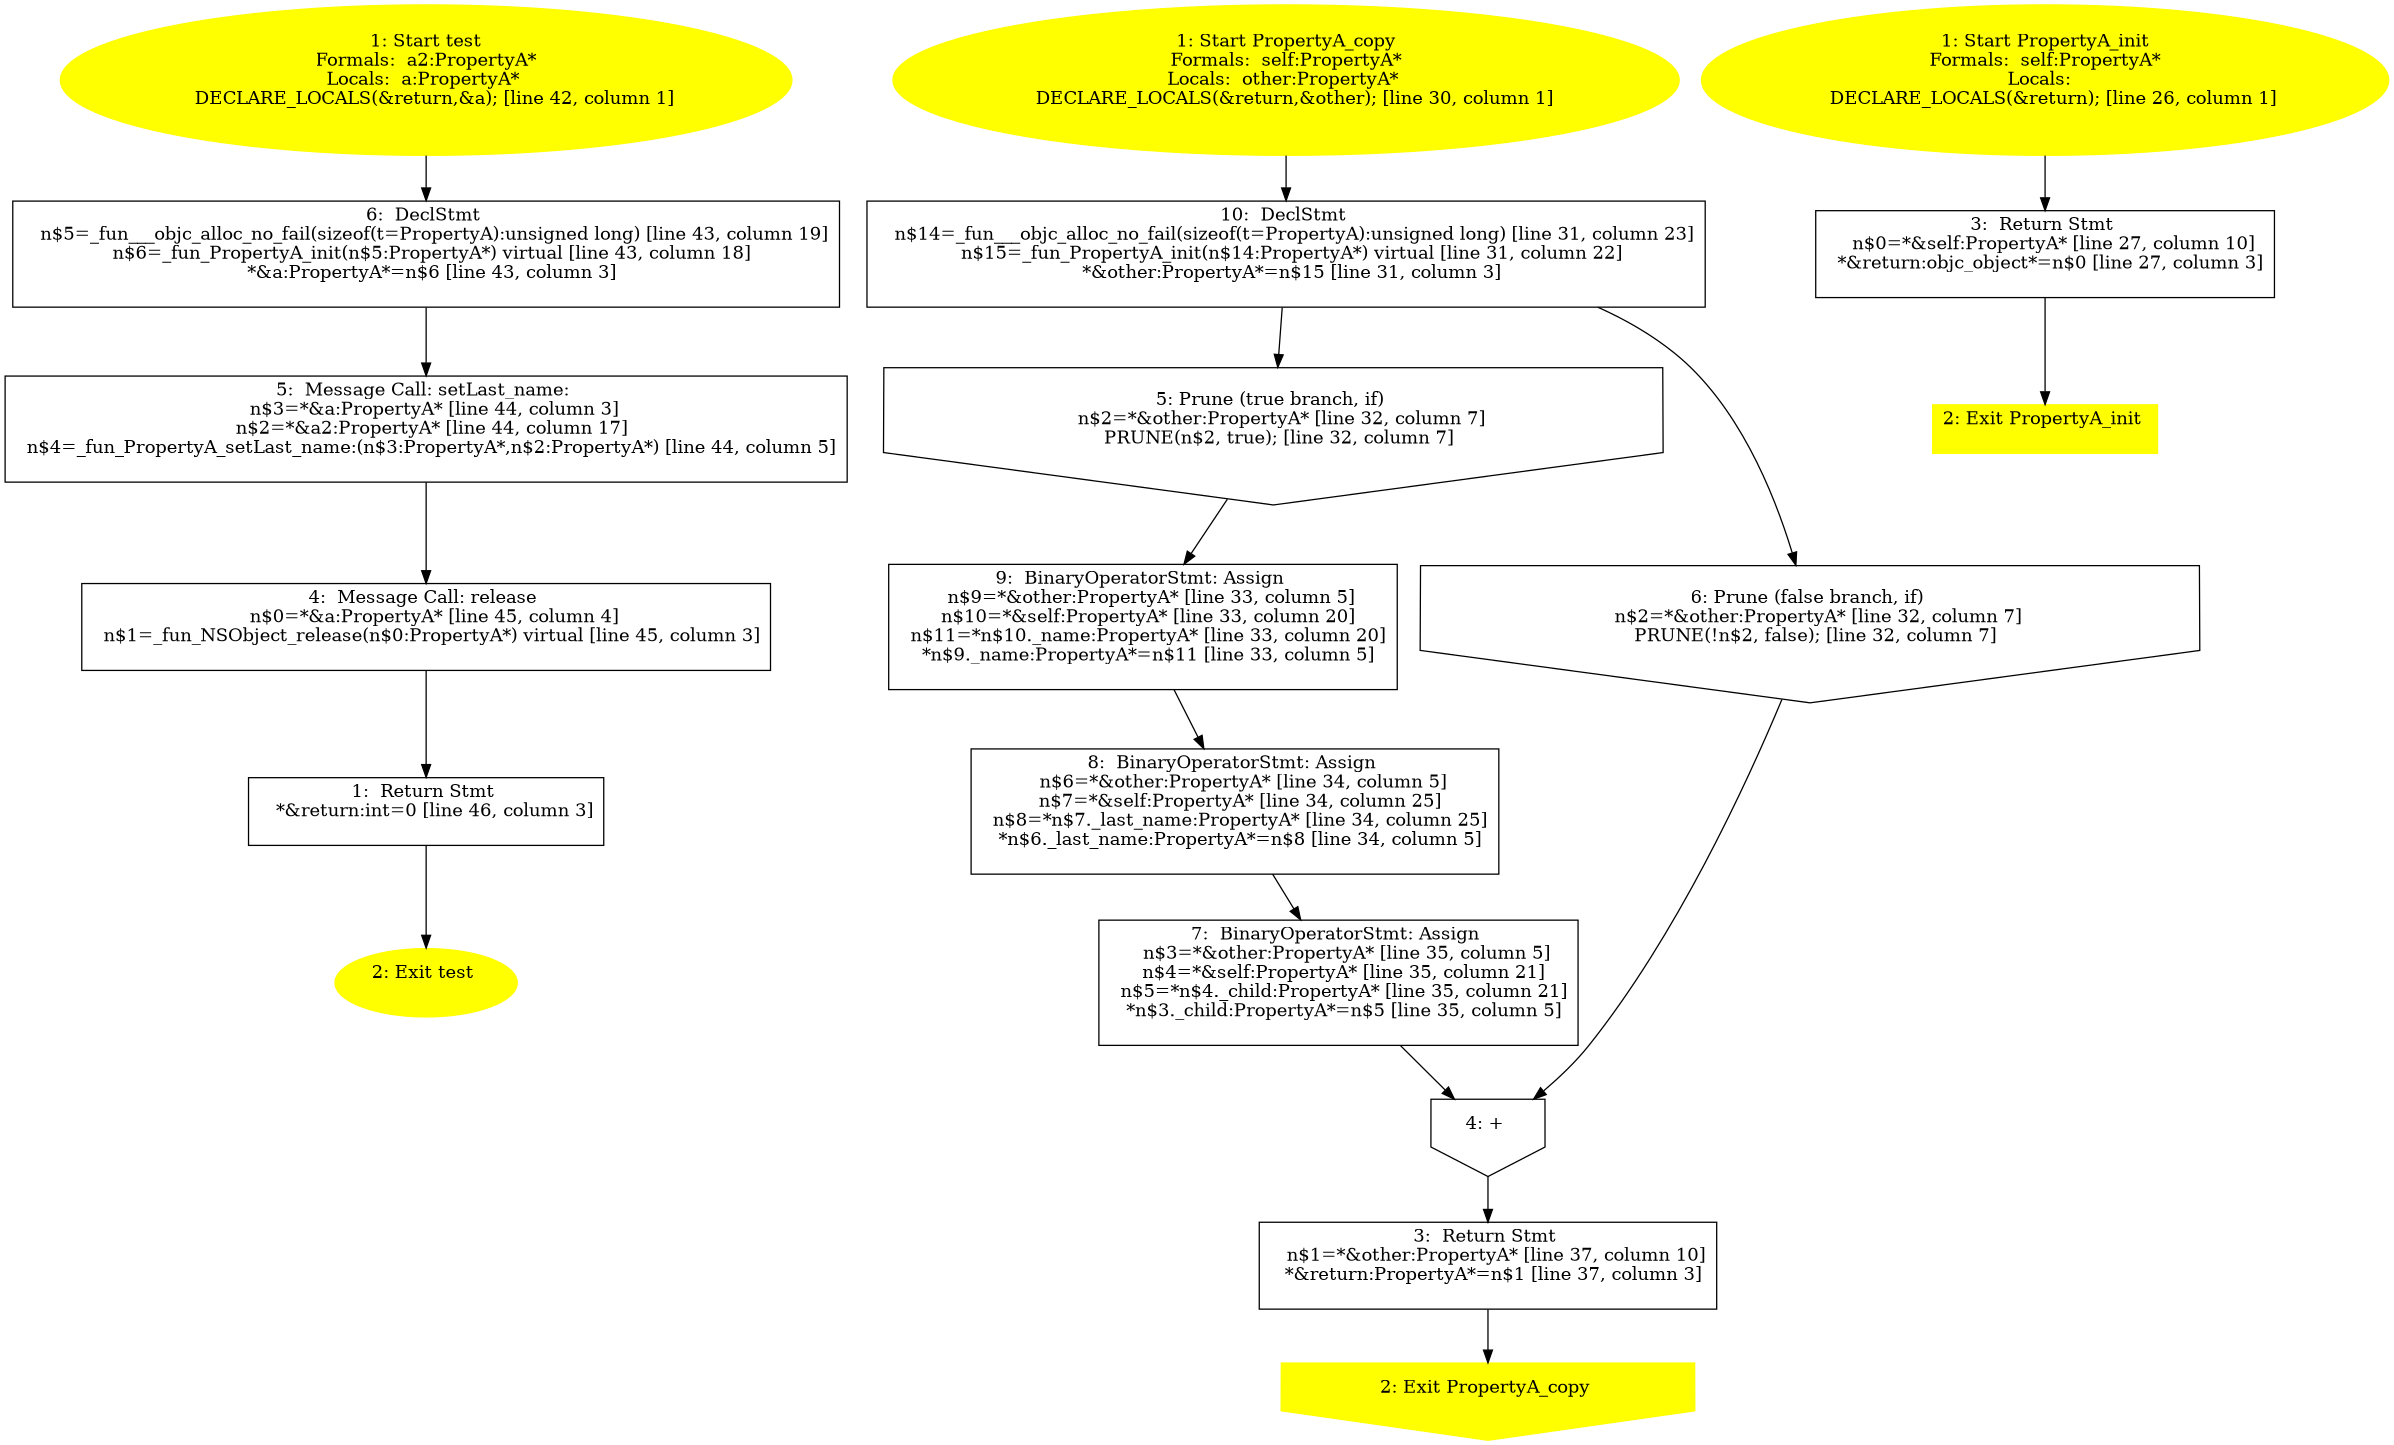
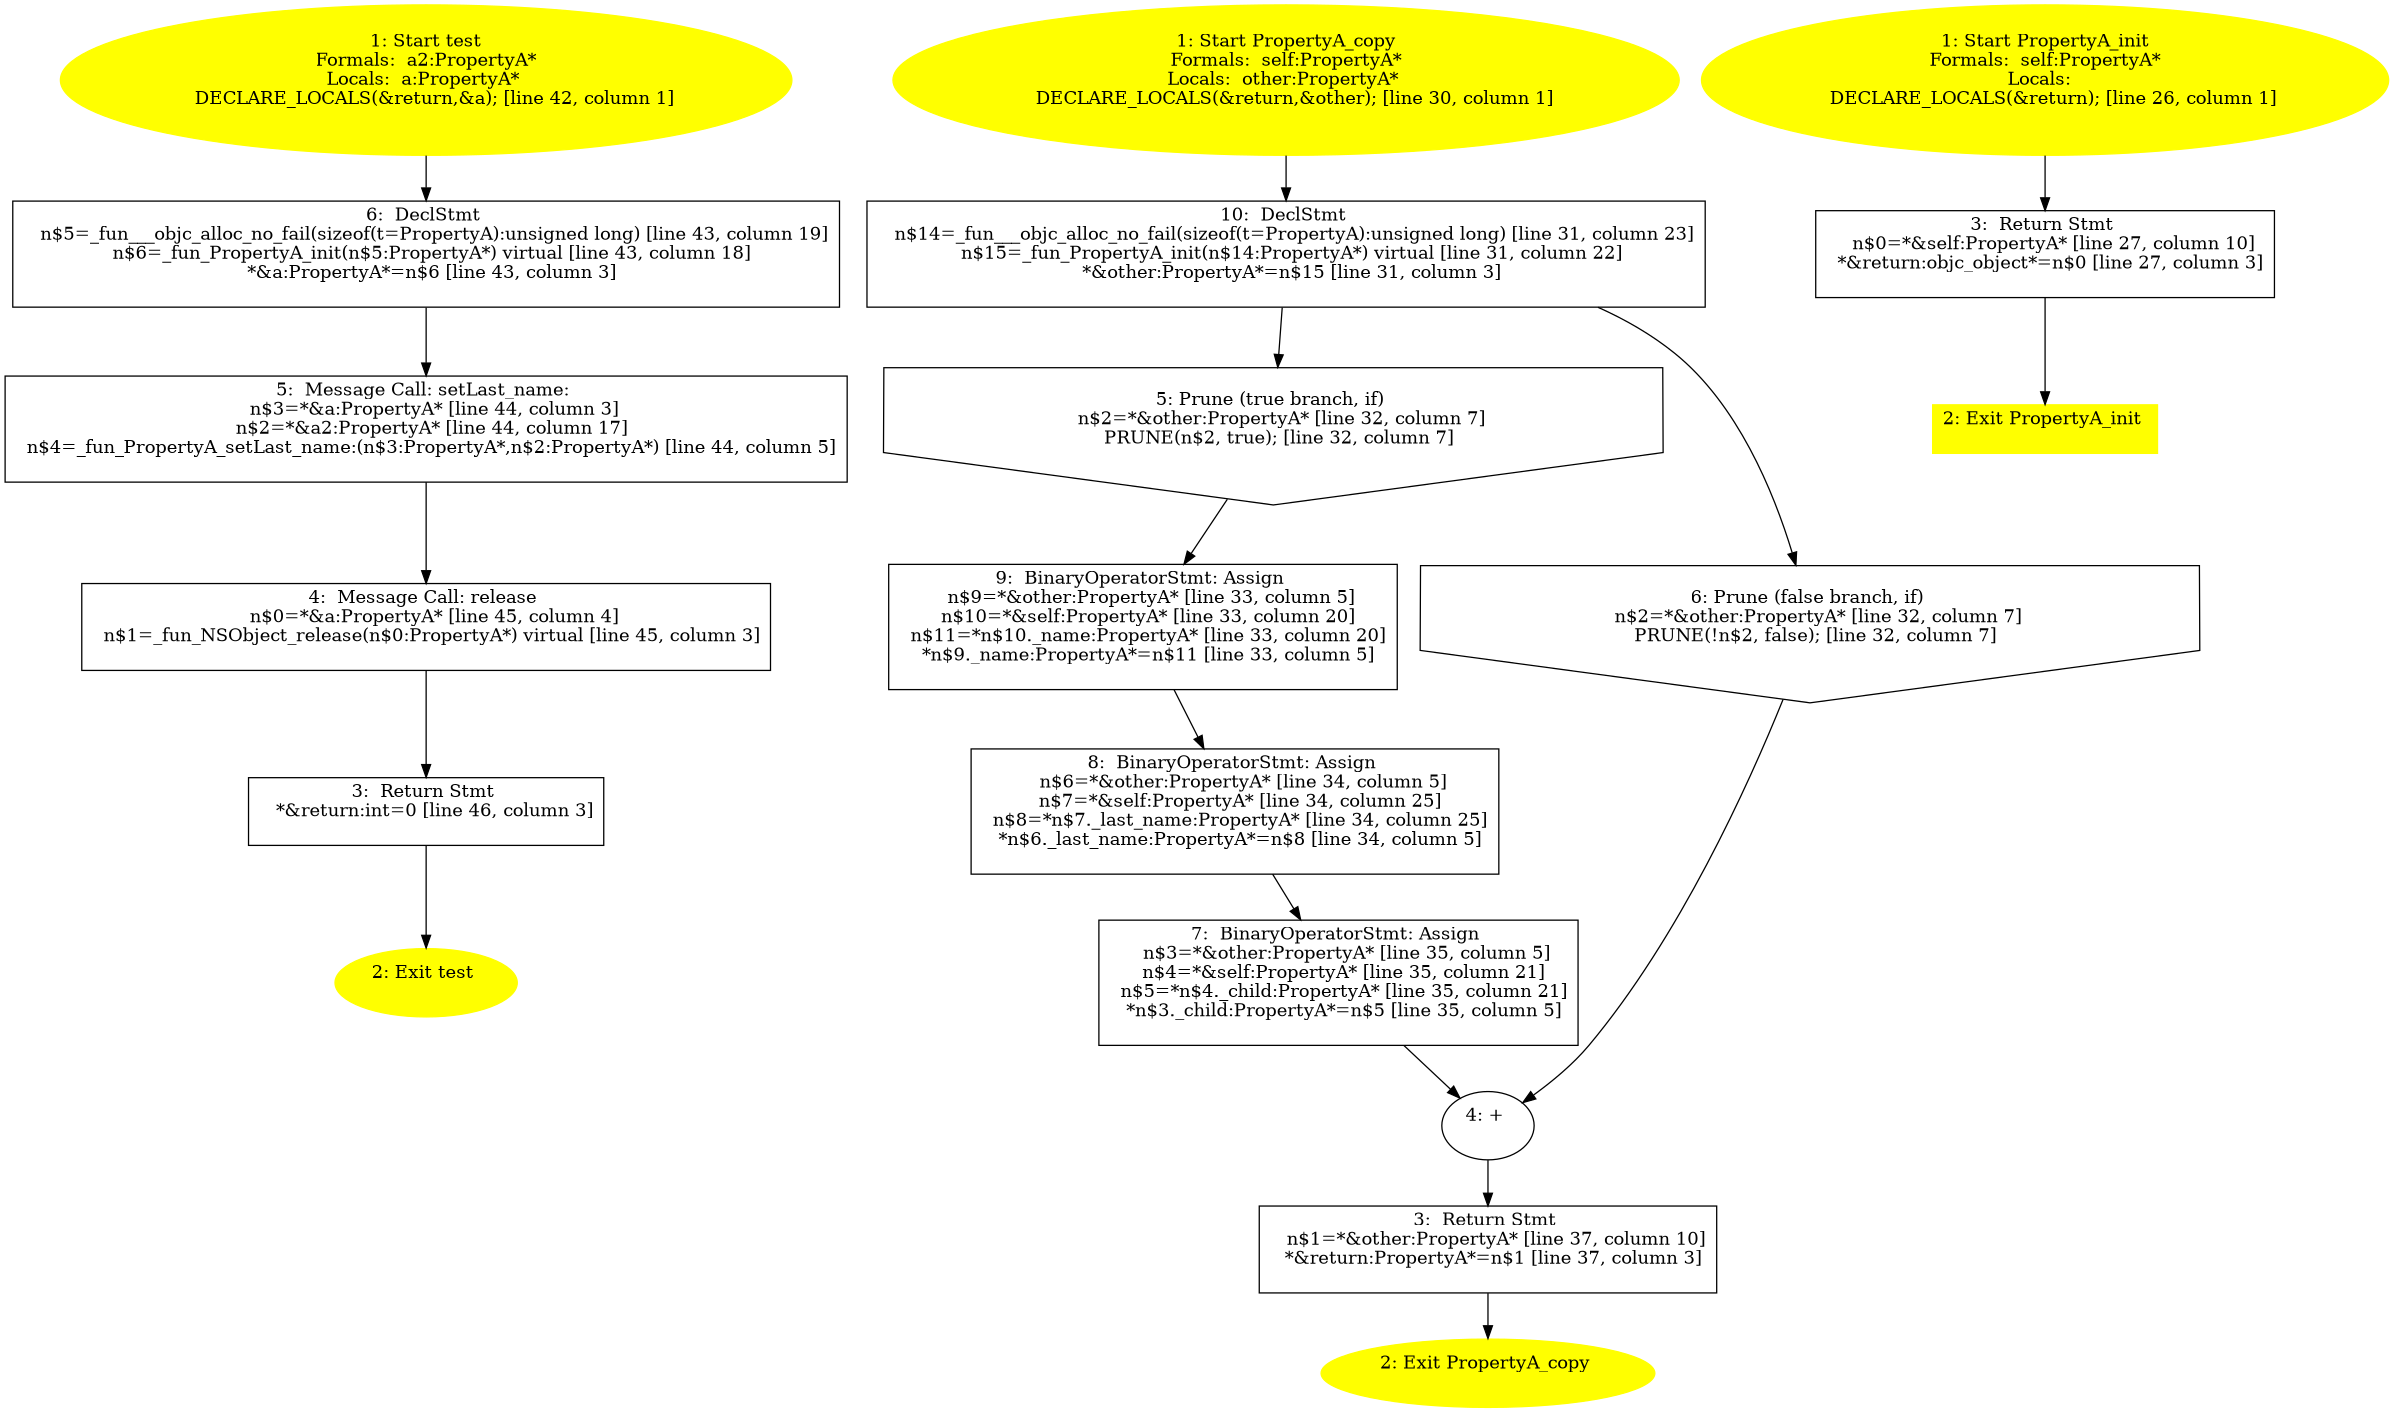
(426, 812) -> (426, 812)
(1488, 1134) -> (1488, 1126)
(1488, 1398) -> (1488, 1373)
